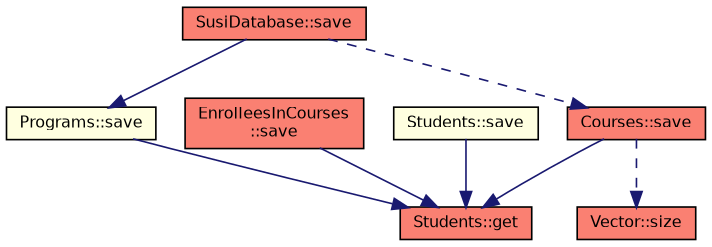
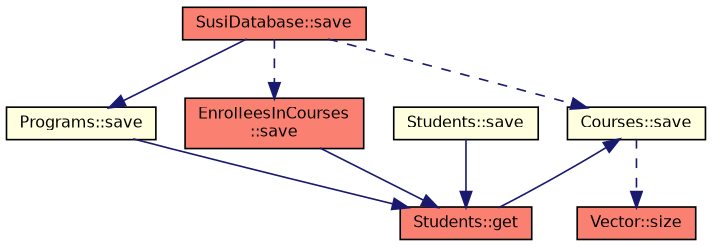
none -> (274, 61)
(636, 123) -> (636, 123)
(550, 168) -> (553, 179)
